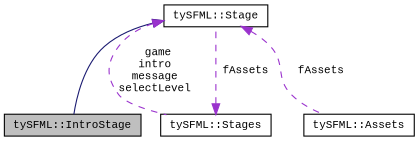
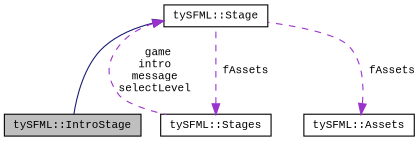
(282, 78) -> (339, 39)
